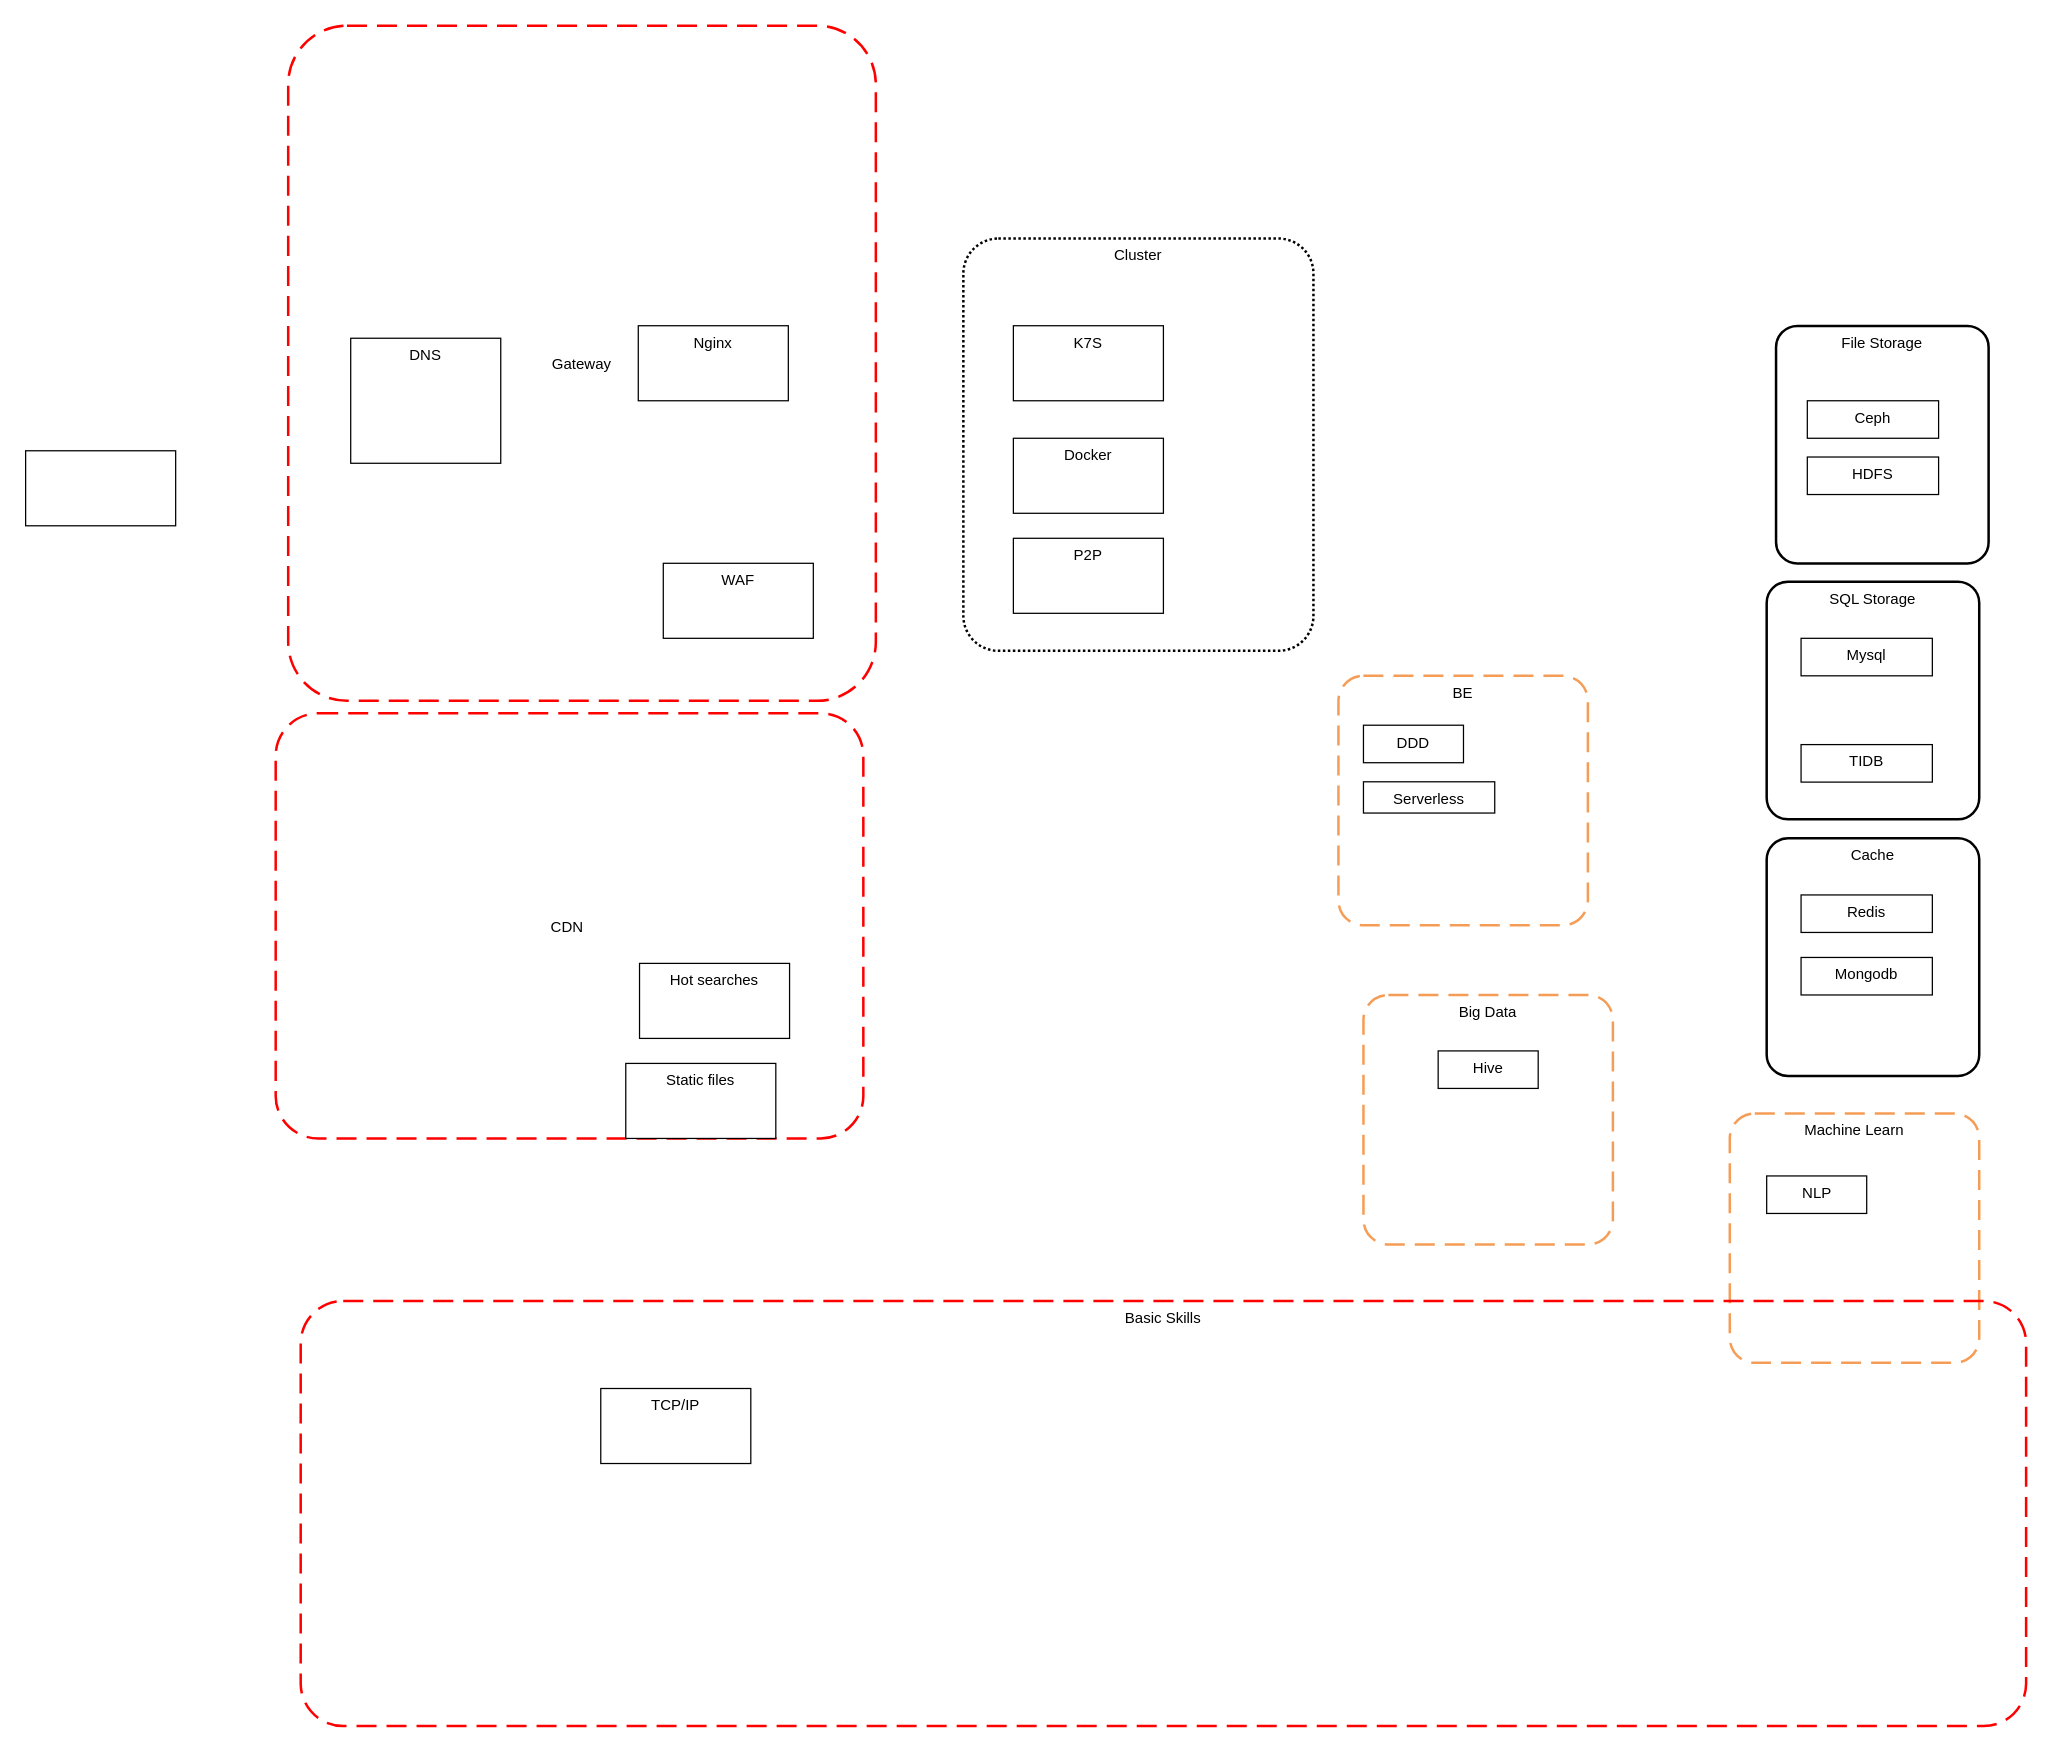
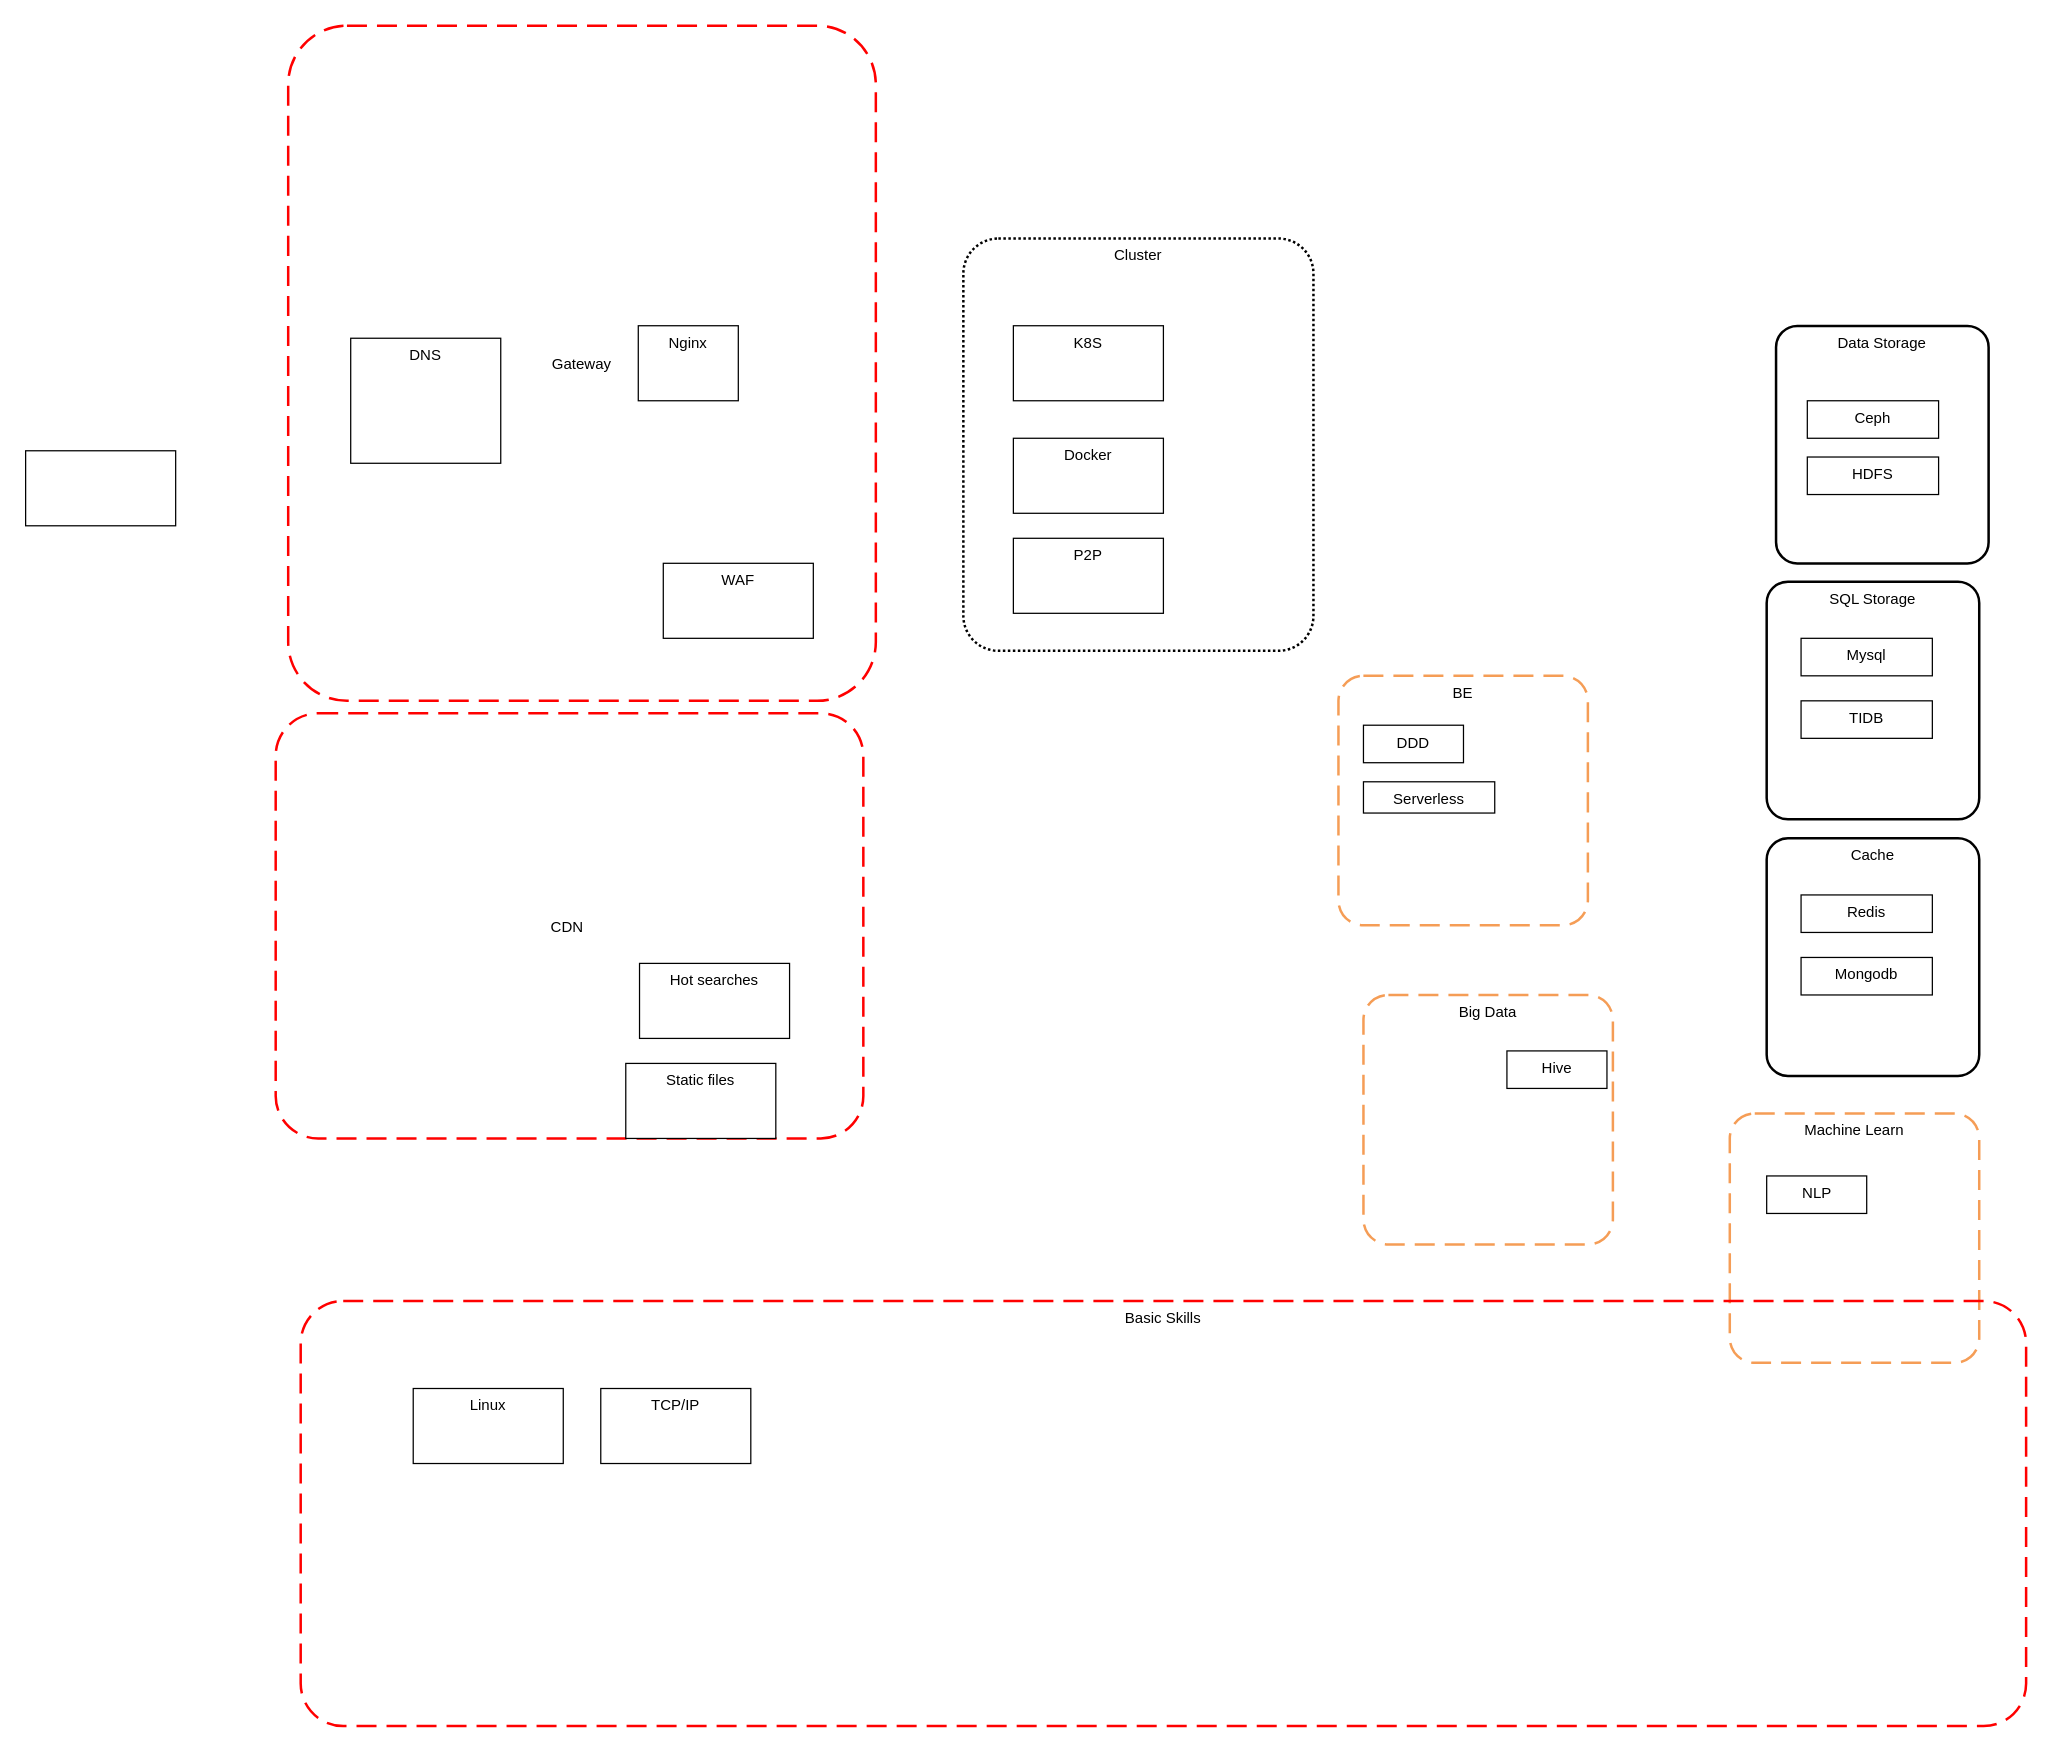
(1088, 343) -> (1088, 343)
(1881, 343) -> (1881, 343)
(713, 363) -> (688, 363)
(1866, 763) -> (1866, 719)
(1488, 1069) -> (1557, 1069)
none -> (488, 1426)
